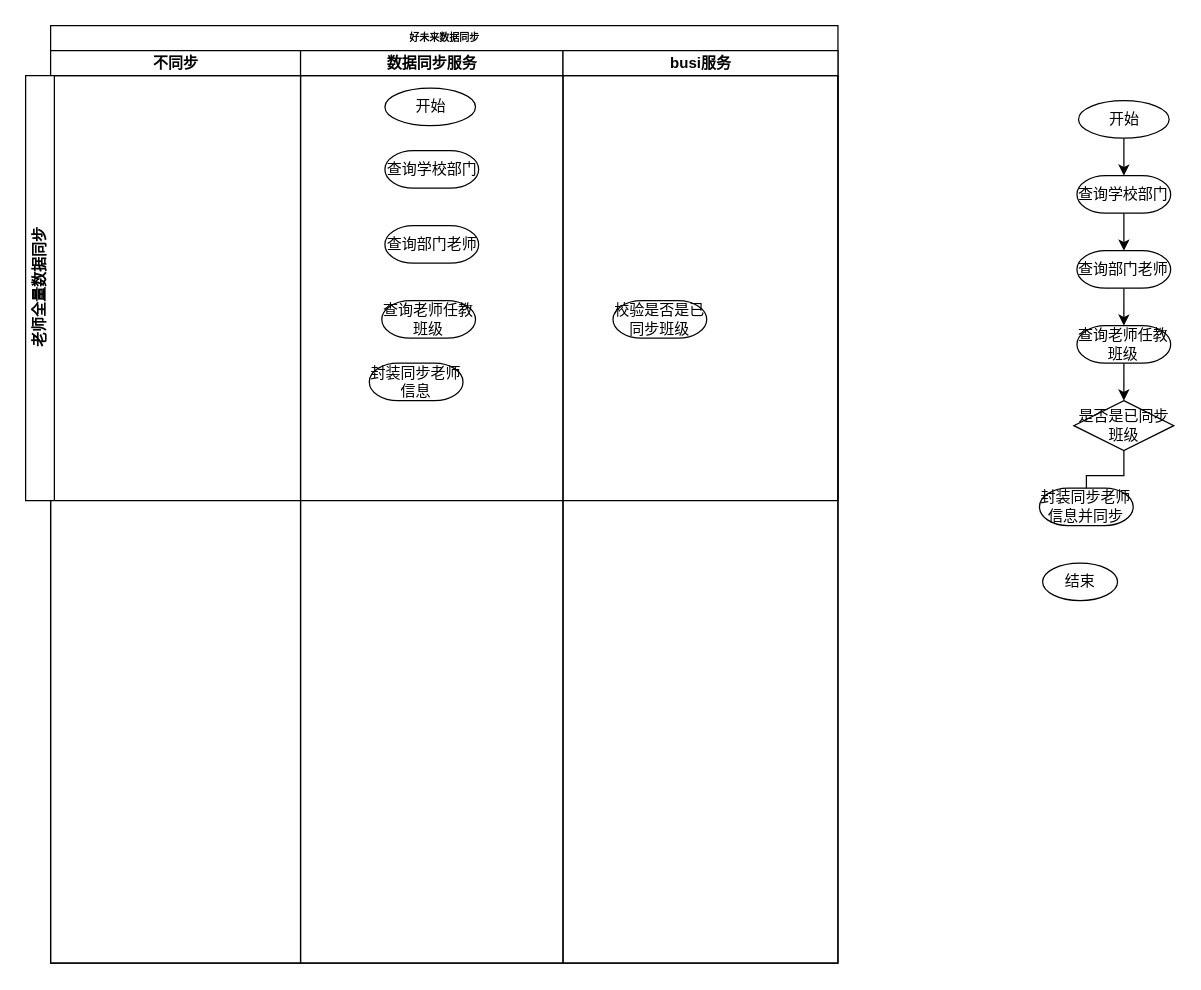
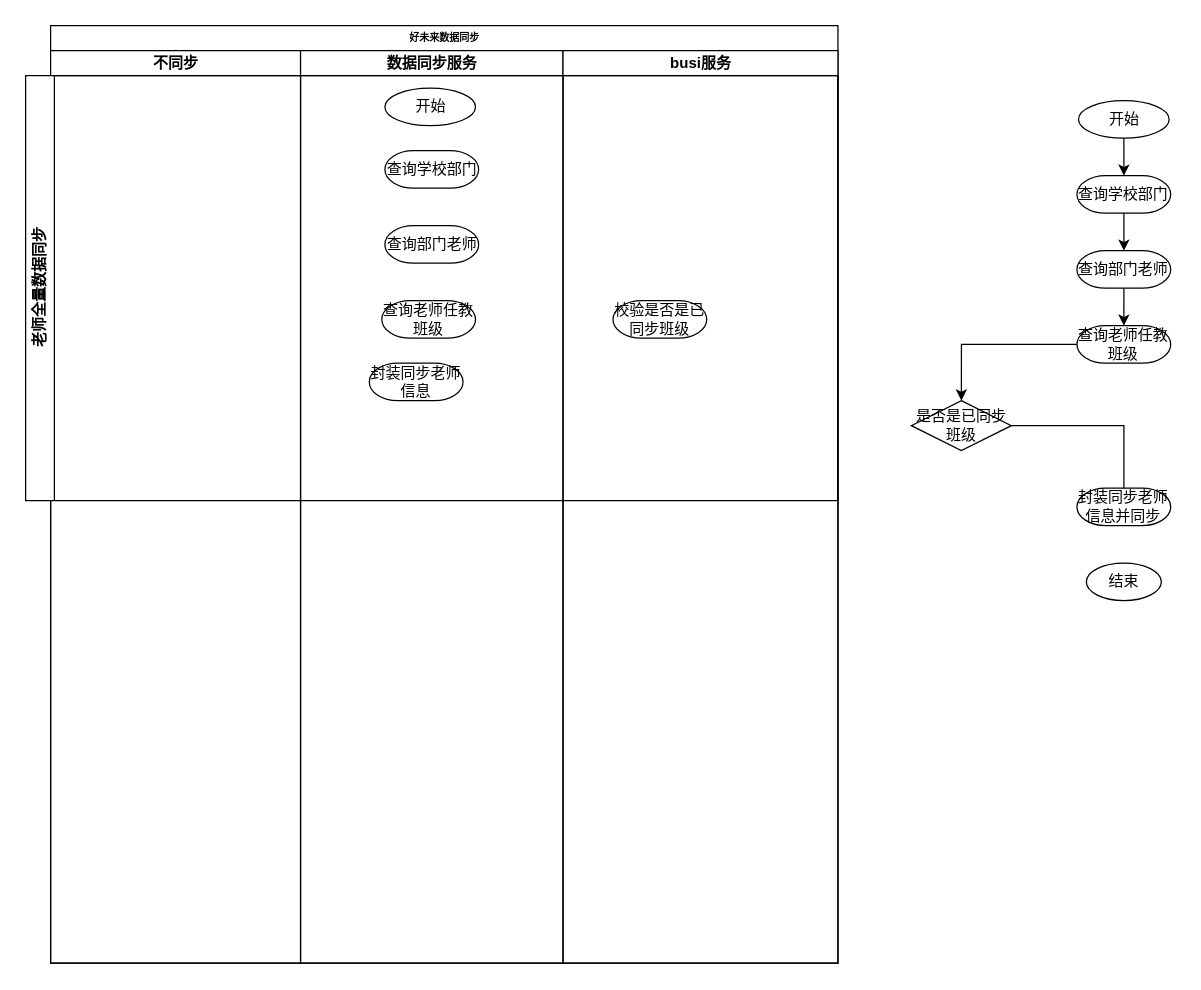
(1124, 426) -> (962, 426)
(1087, 507) -> (1124, 507)
(1080, 582) -> (1124, 582)
